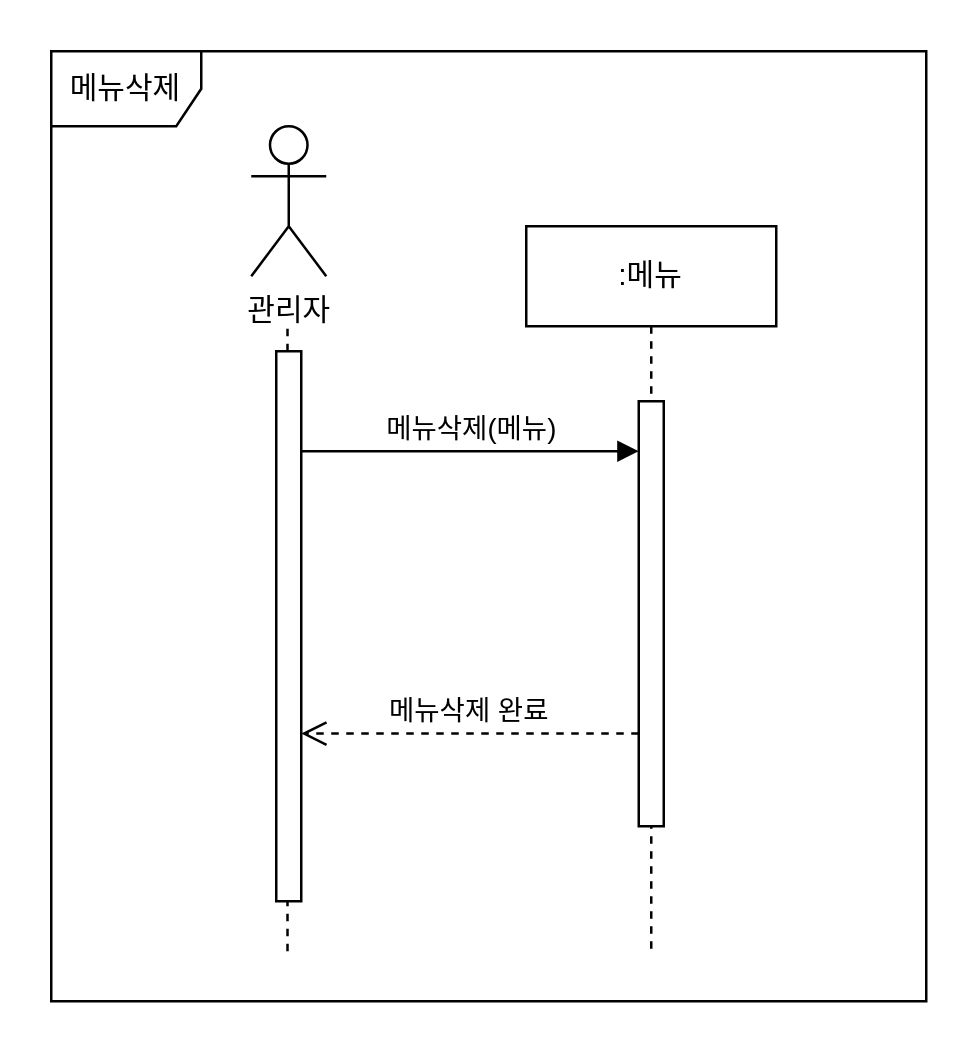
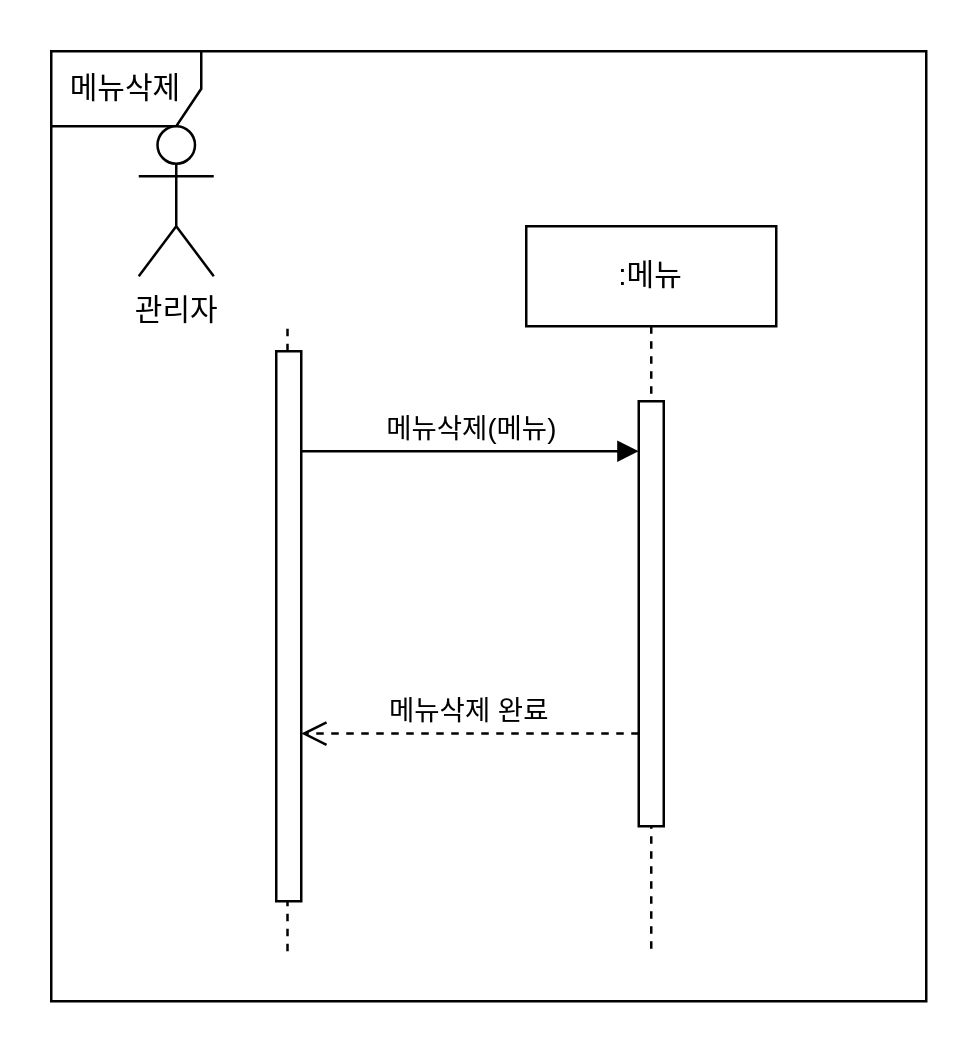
(289, 201) -> (176, 201)
